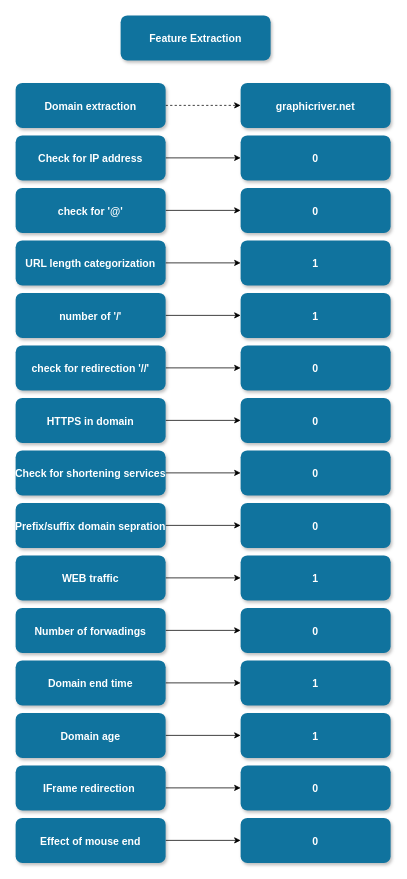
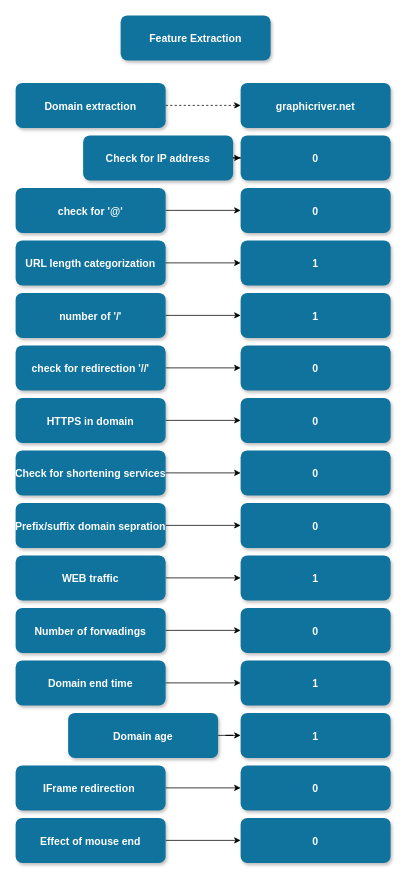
(90, 158) -> (158, 158)
(90, 735) -> (143, 735)
